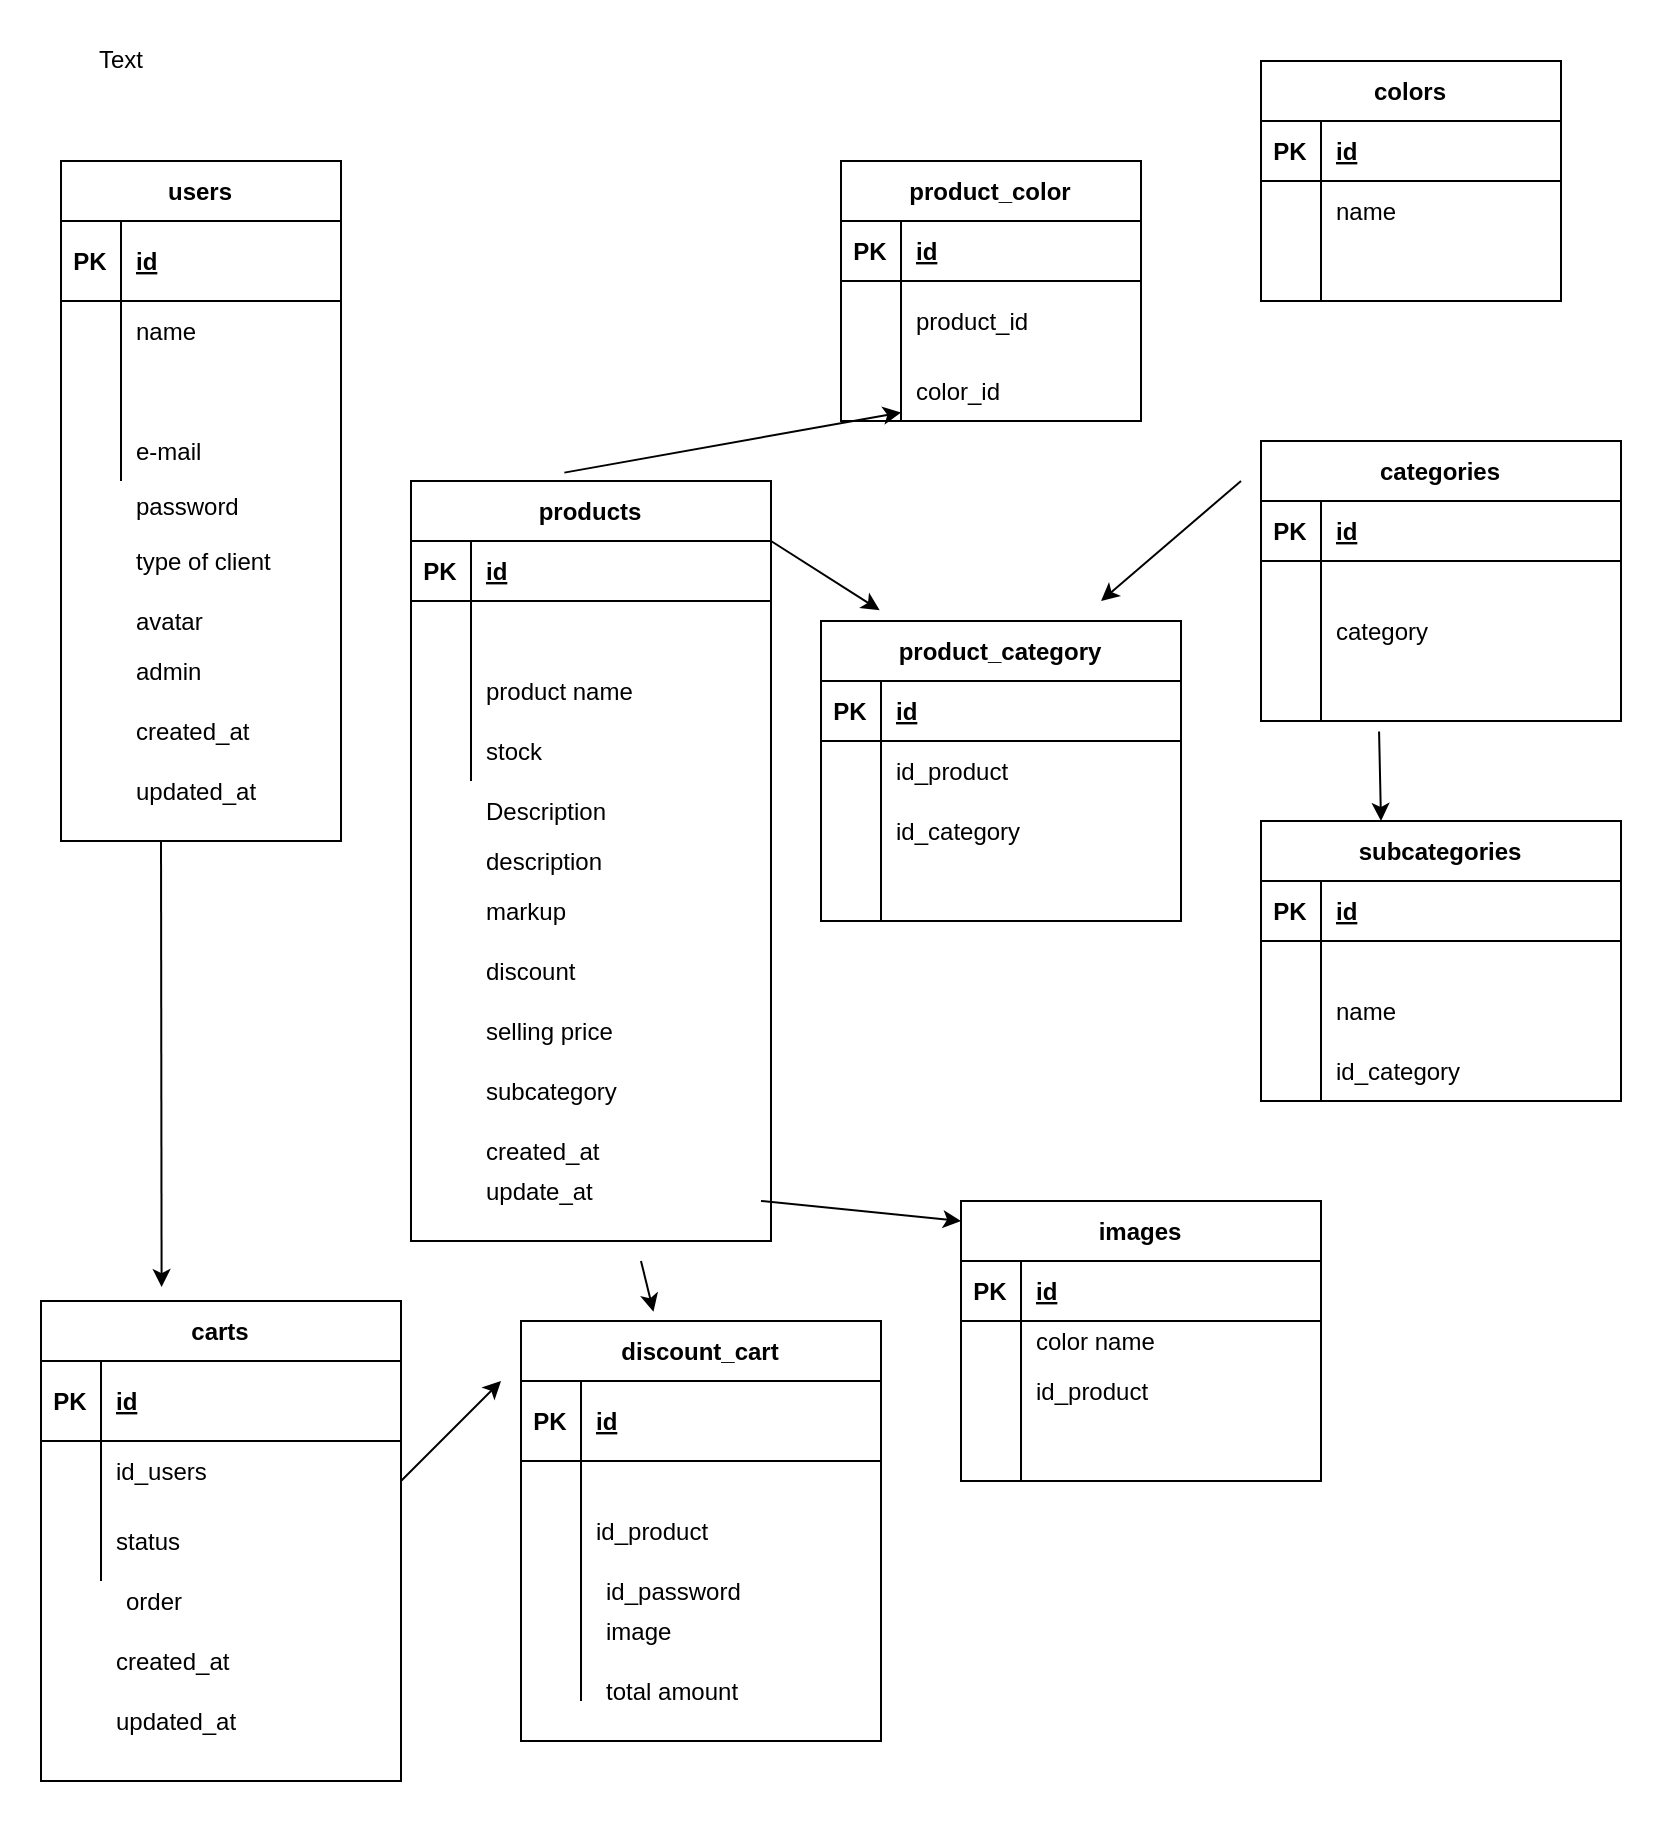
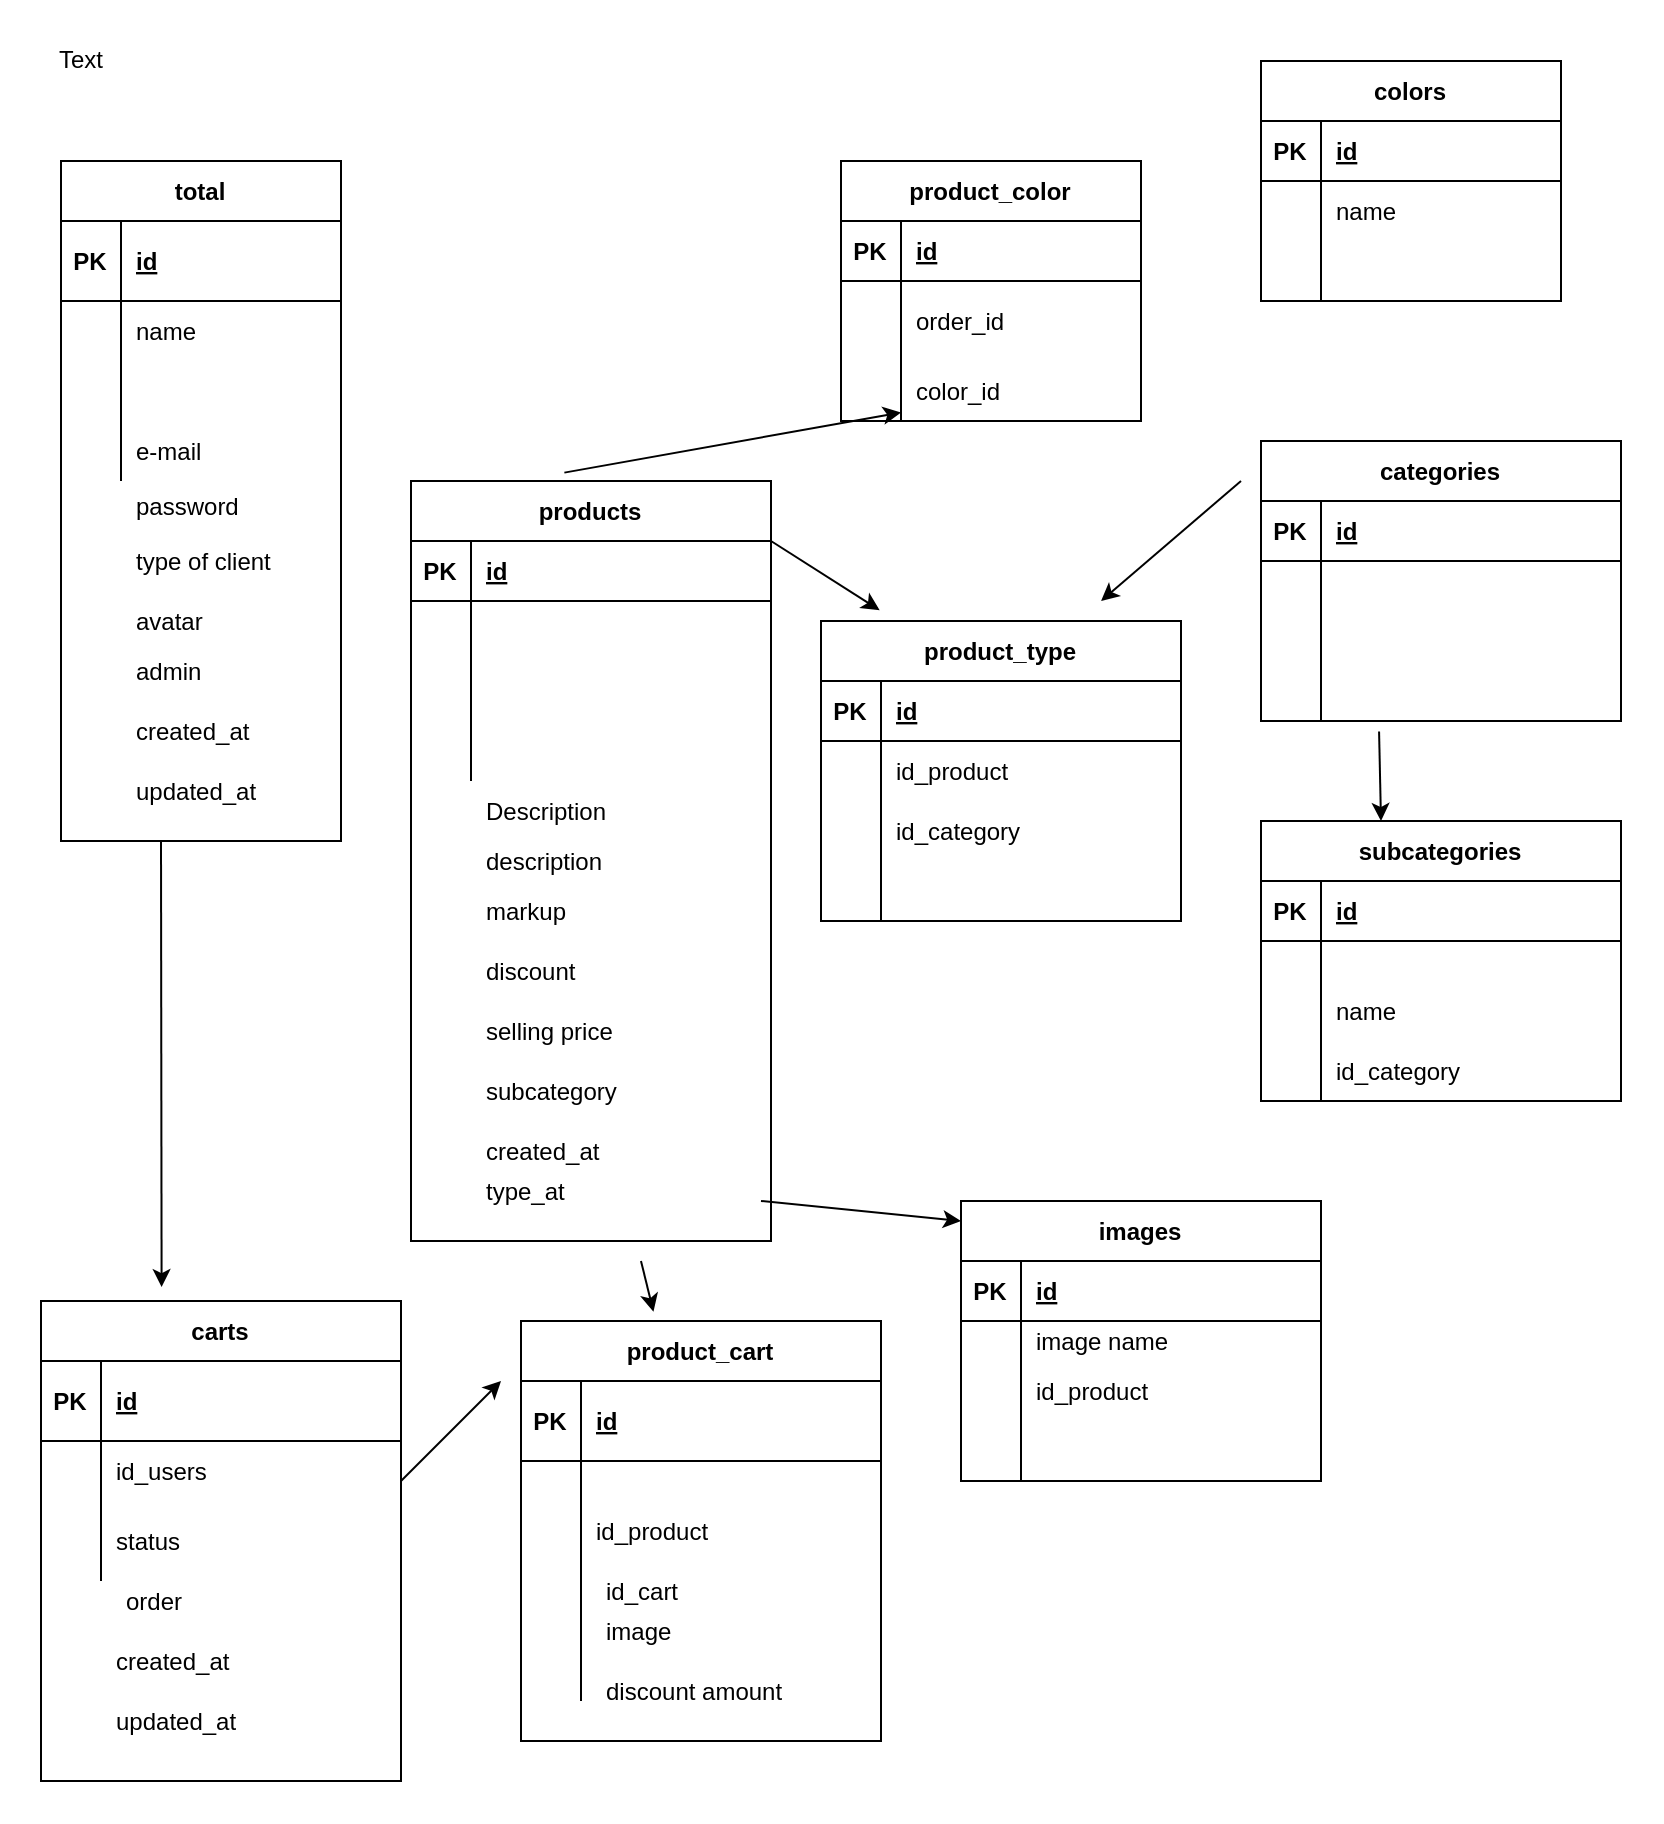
(121, 61) -> (81, 61)
(200, 192) -> (200, 192)
(980, 322) -> (967, 322)
(1471, 631) -> none
(1000, 652) -> (1000, 652)
(621, 691) -> none
(621, 751) -> none
(546, 1192) -> (533, 1192)
(1097, 1342) -> (1097, 1342)
(700, 1352) -> (700, 1352)
(677, 1592) -> (650, 1592)
(680, 1692) -> (701, 1692)
